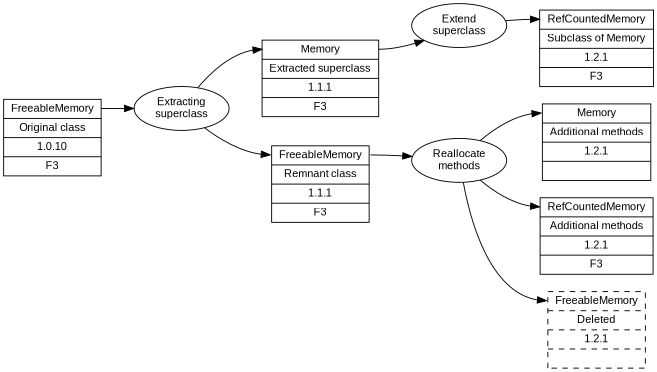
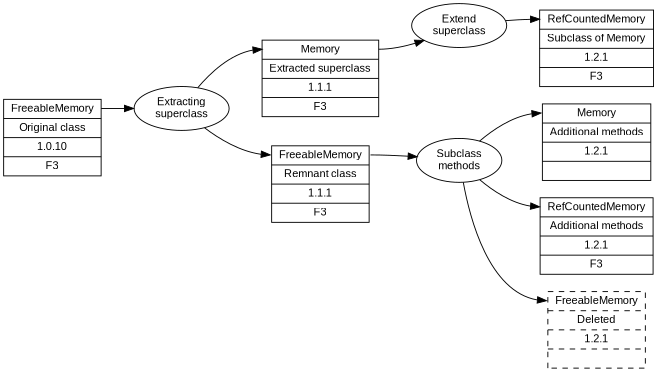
(459, 160) -> (459, 160)
